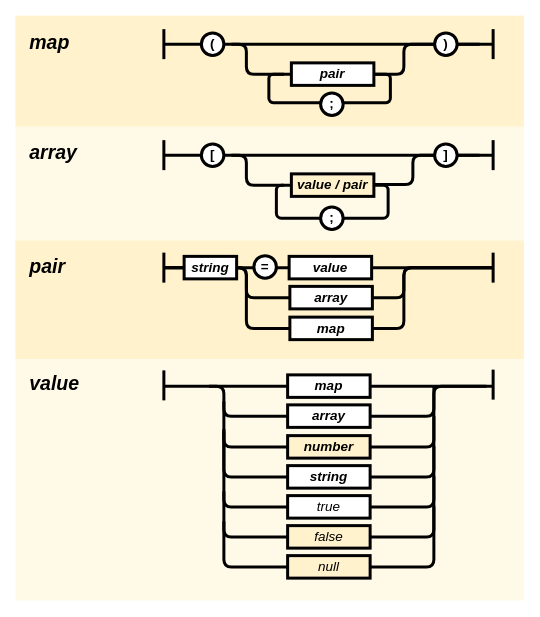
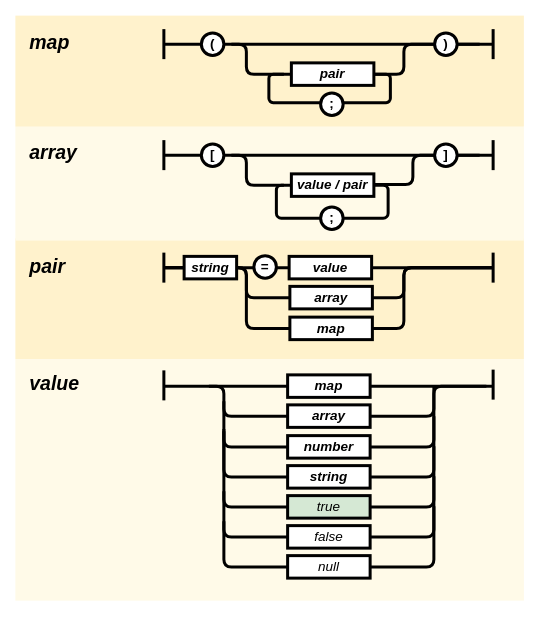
(333, 185) -> (333, 185)
(329, 447) -> (329, 447)
(329, 507) -> (329, 507)
(329, 537) -> (329, 537)
(329, 567) -> (329, 567)
